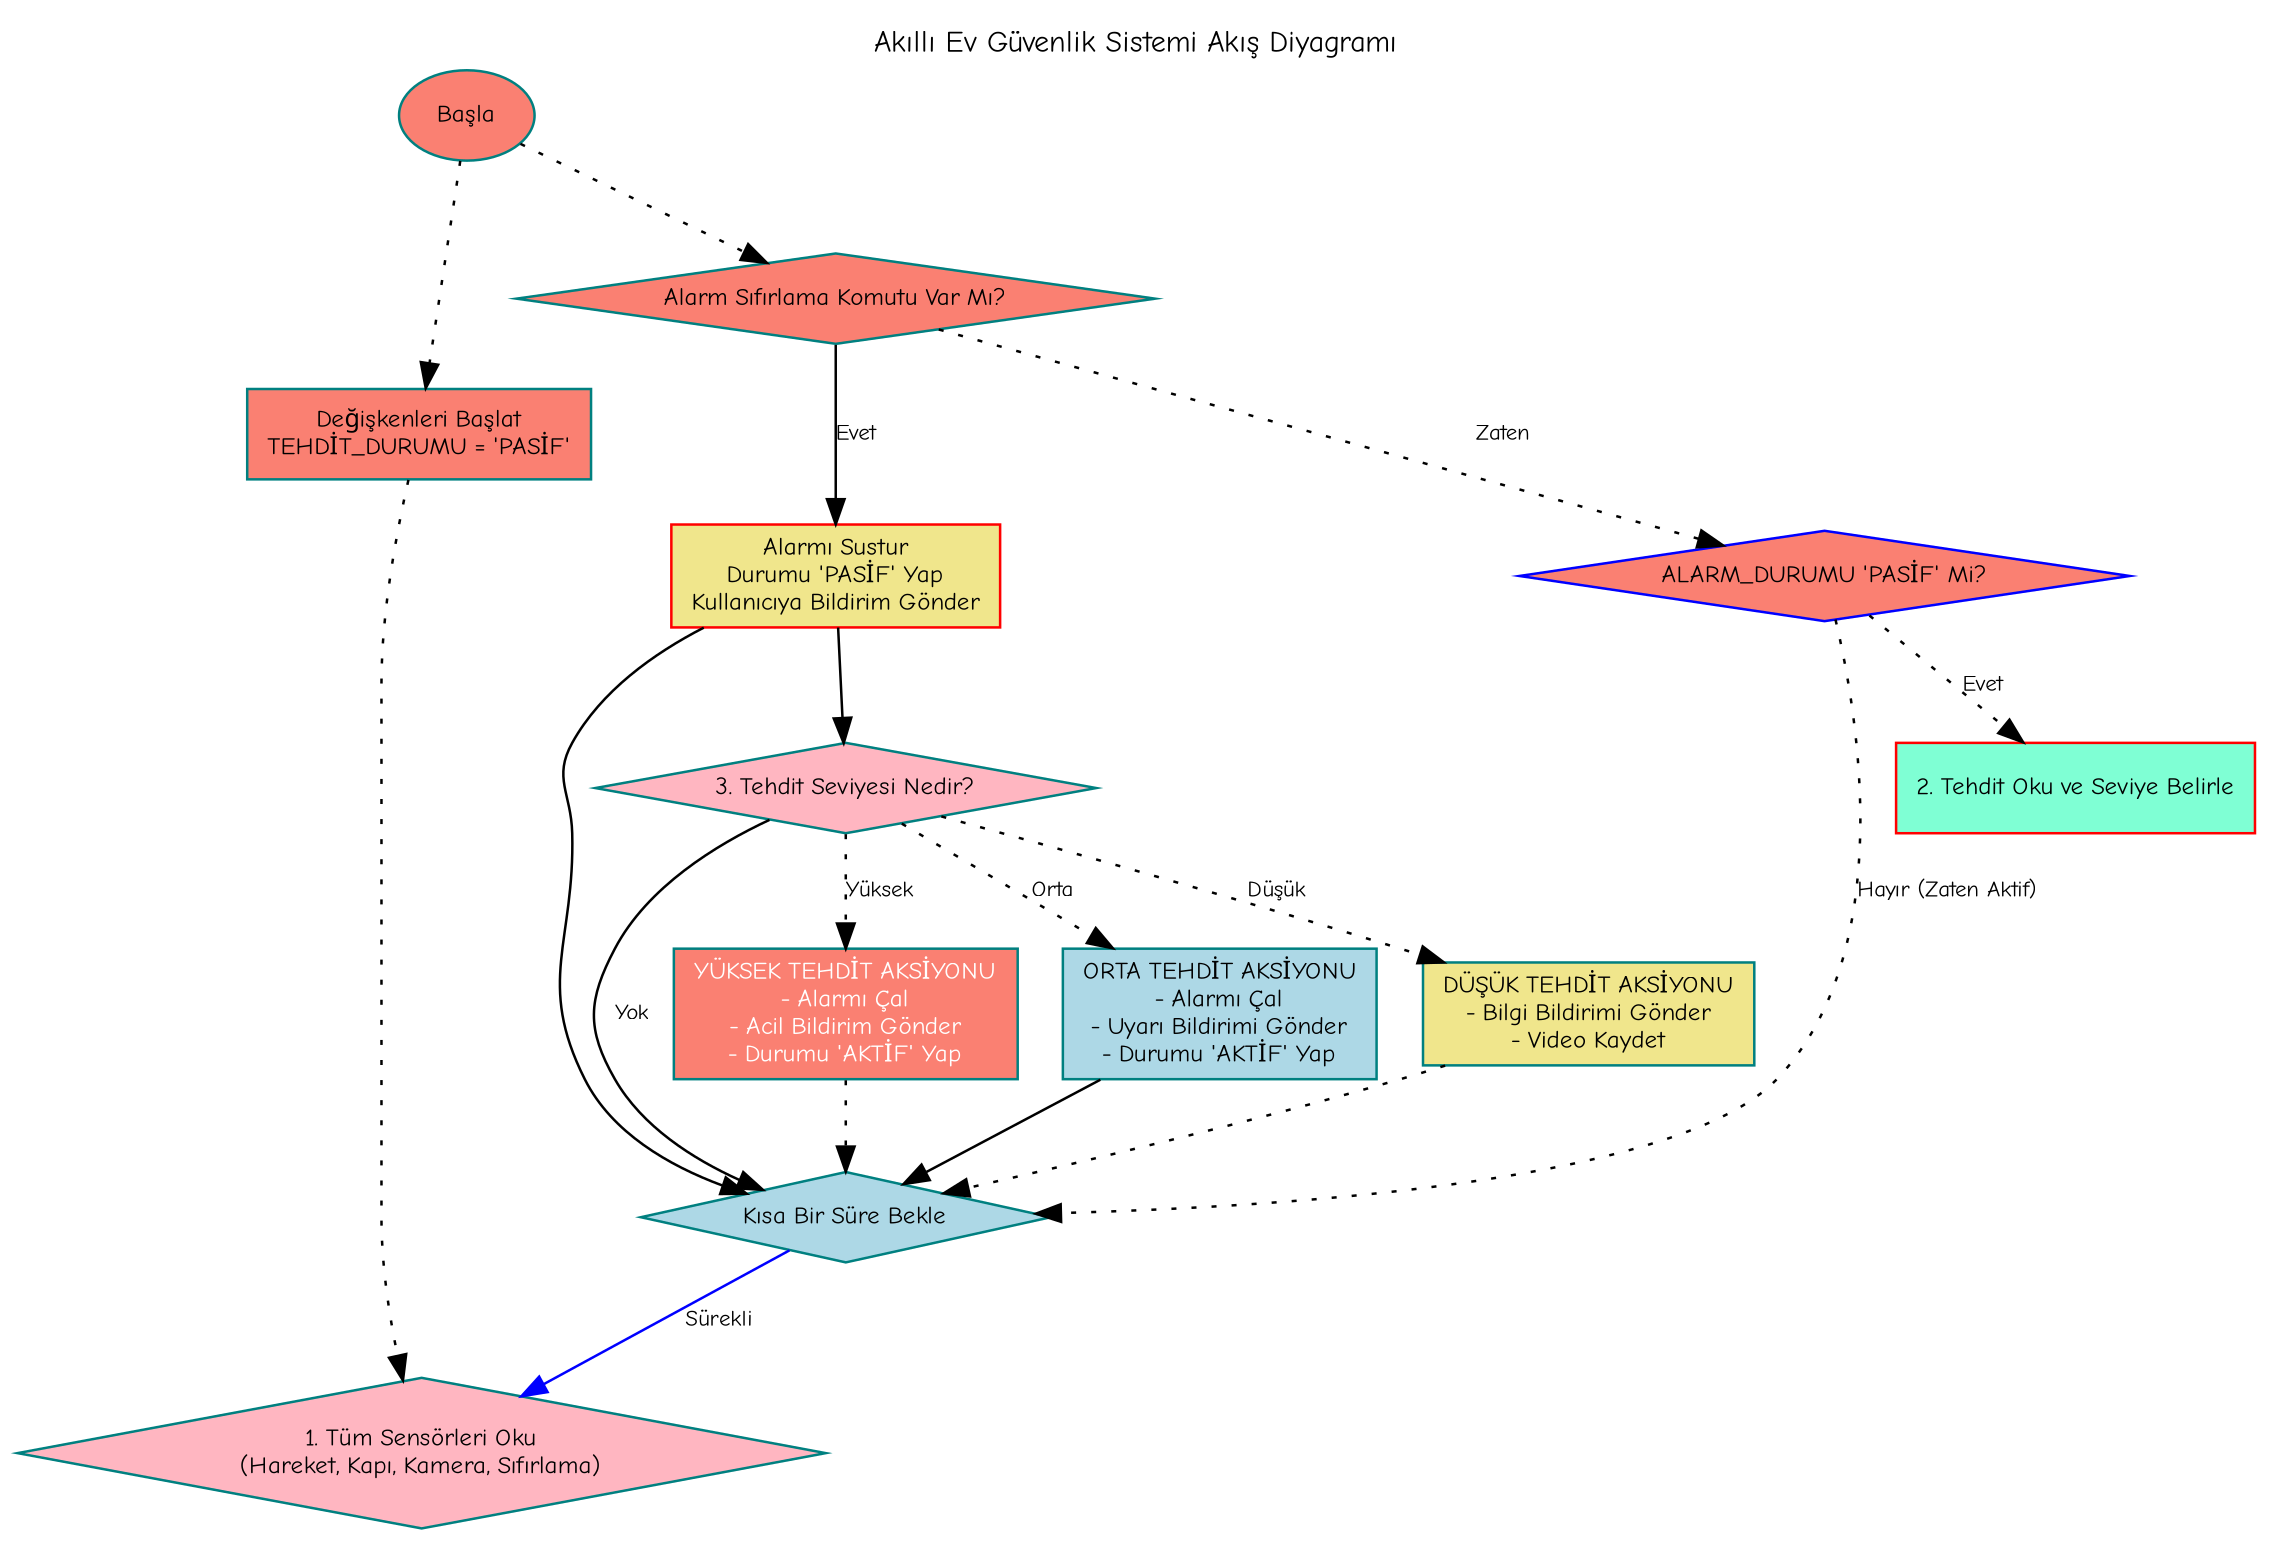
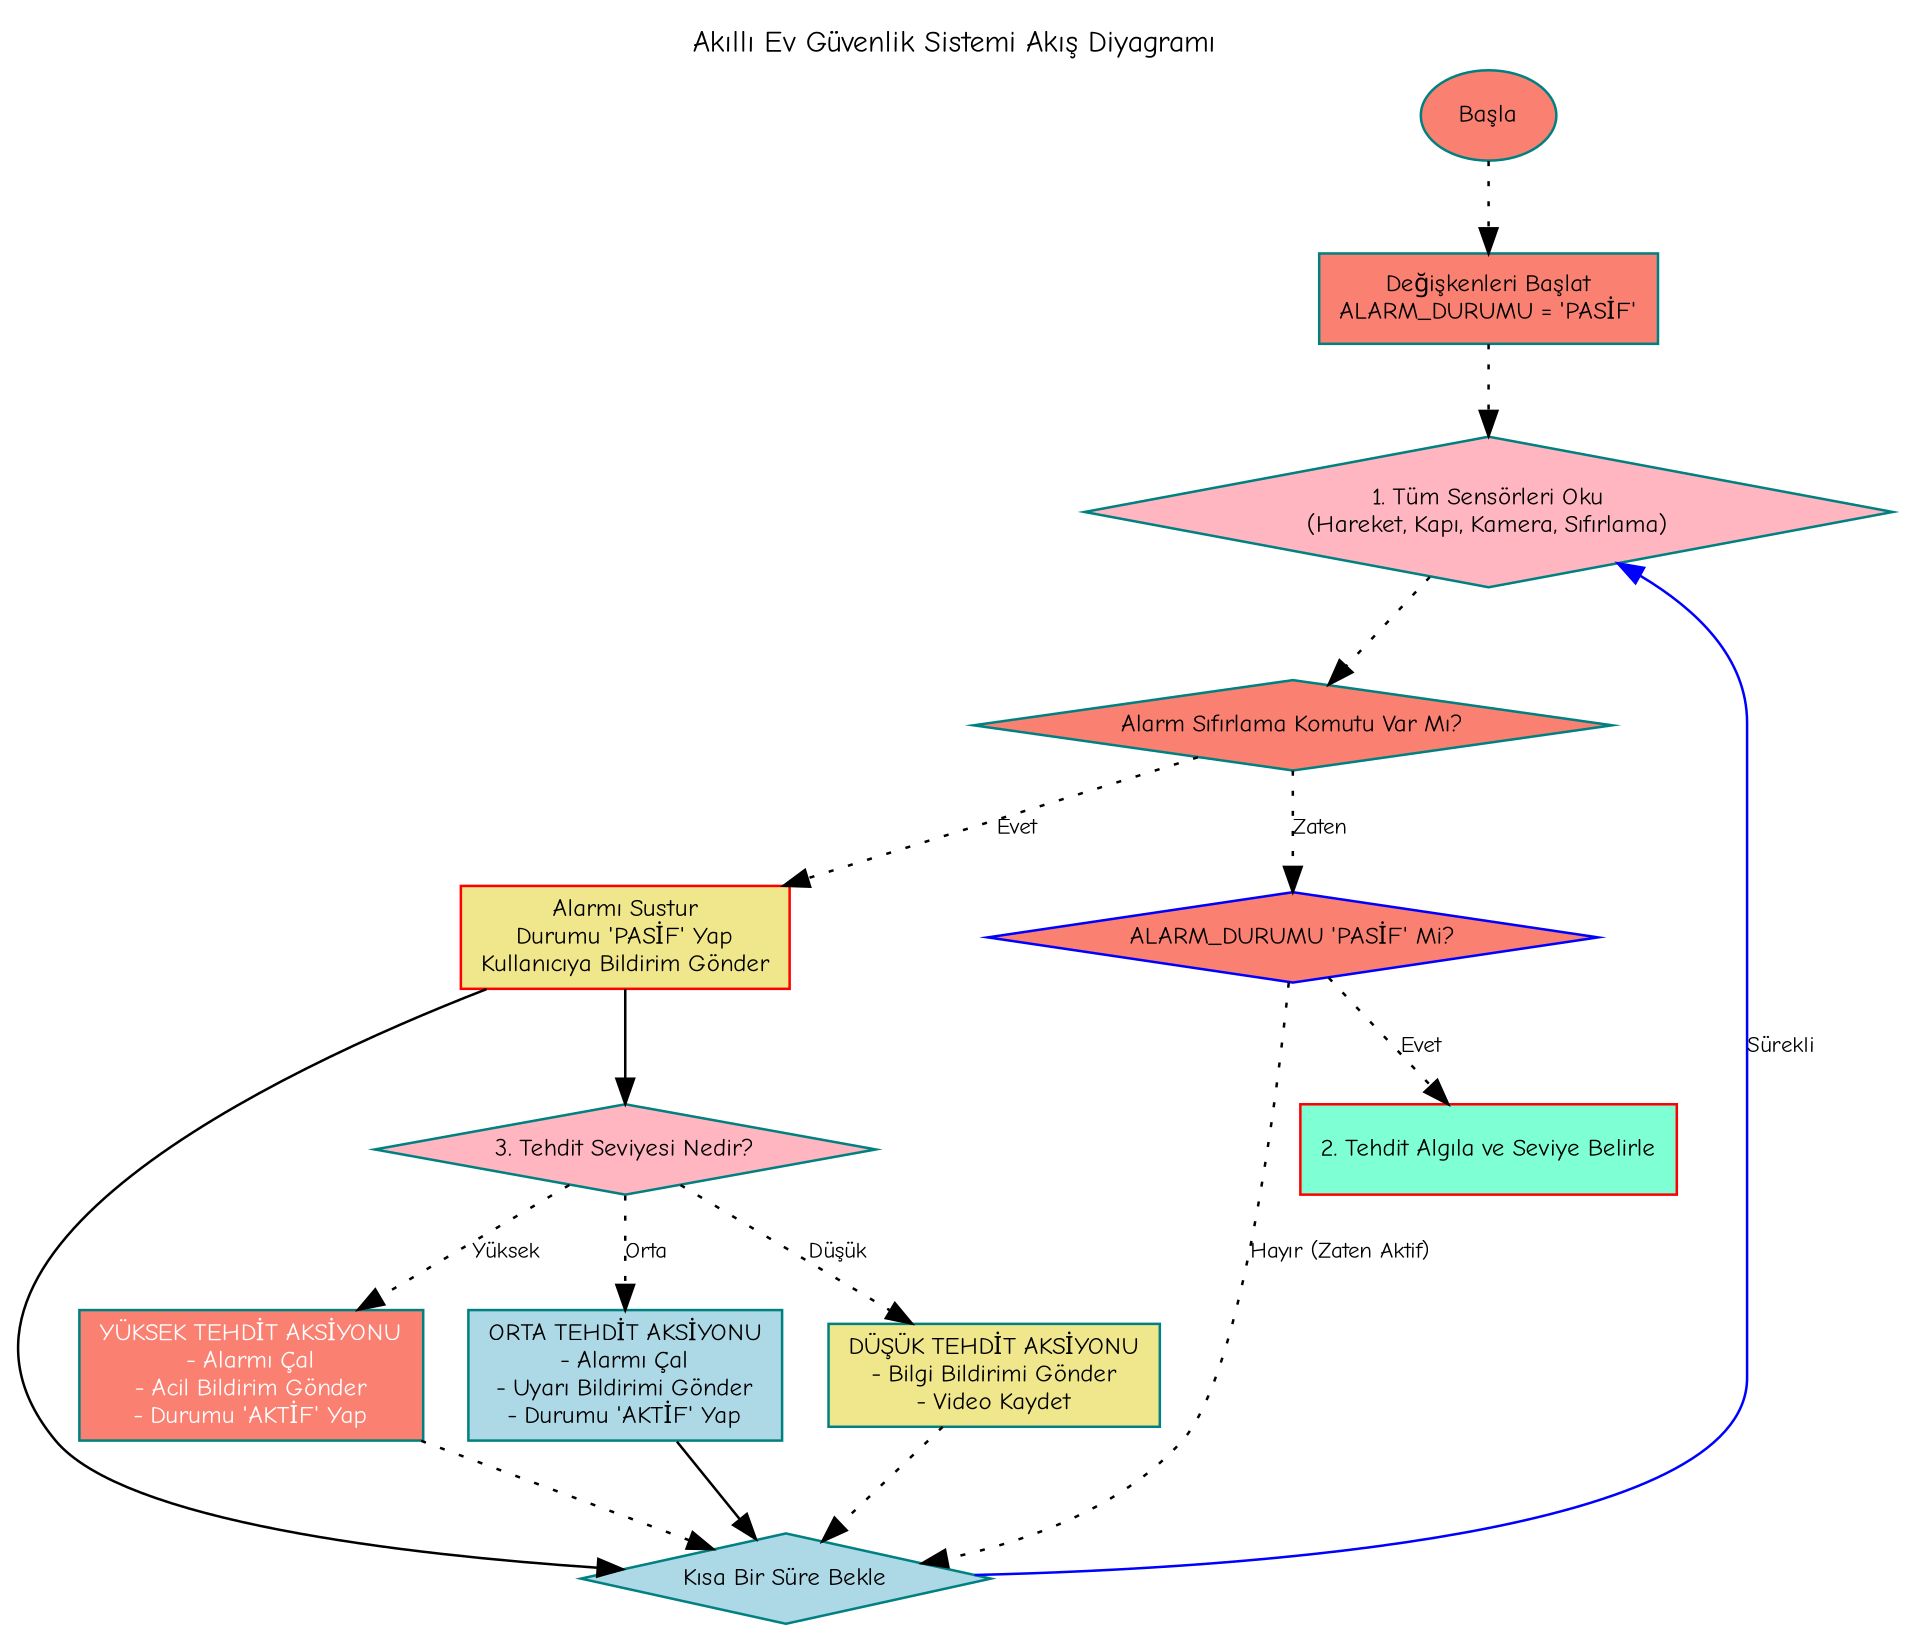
(632, 198) -> (1388, 621)
(836, 422) -> (1003, 818)
(419, 434) -> (1489, 299)
(2076, 788) -> (1489, 1149)
(597, 993) -> none
